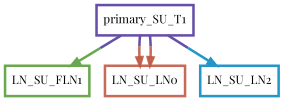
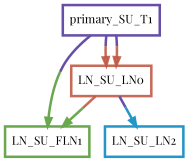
(188, 48) -> (126, 108)
none -> (82, 108)
